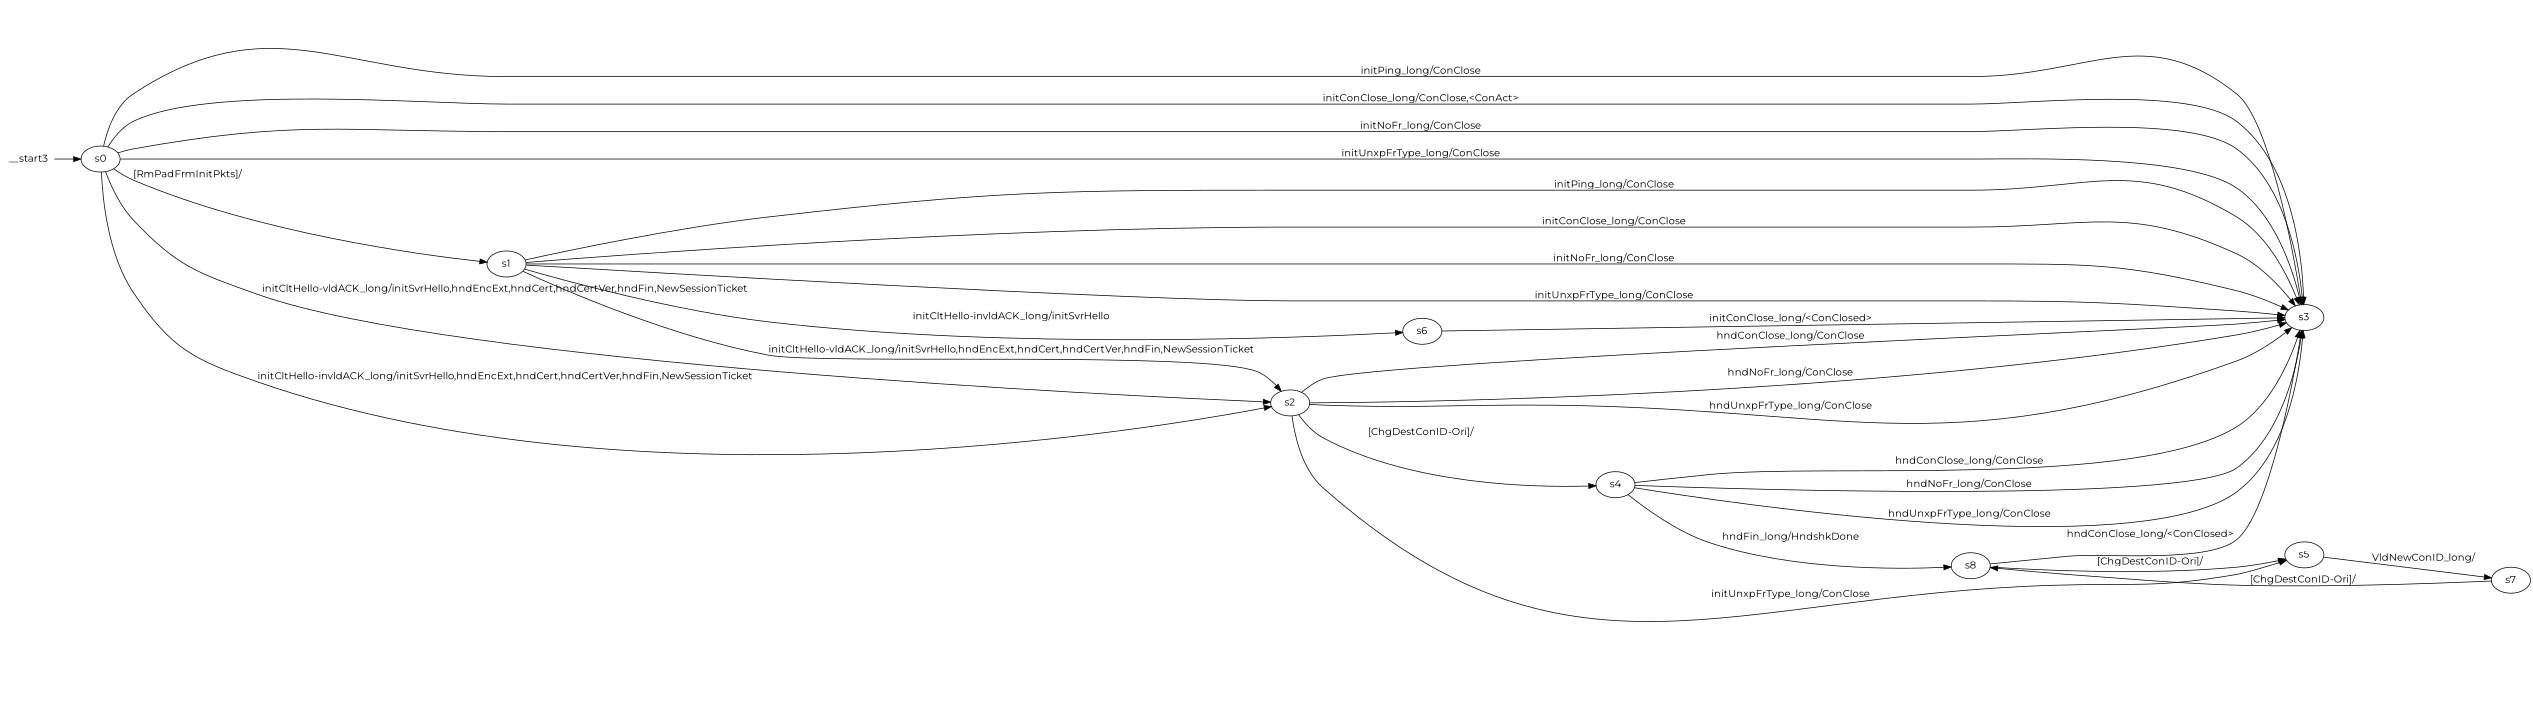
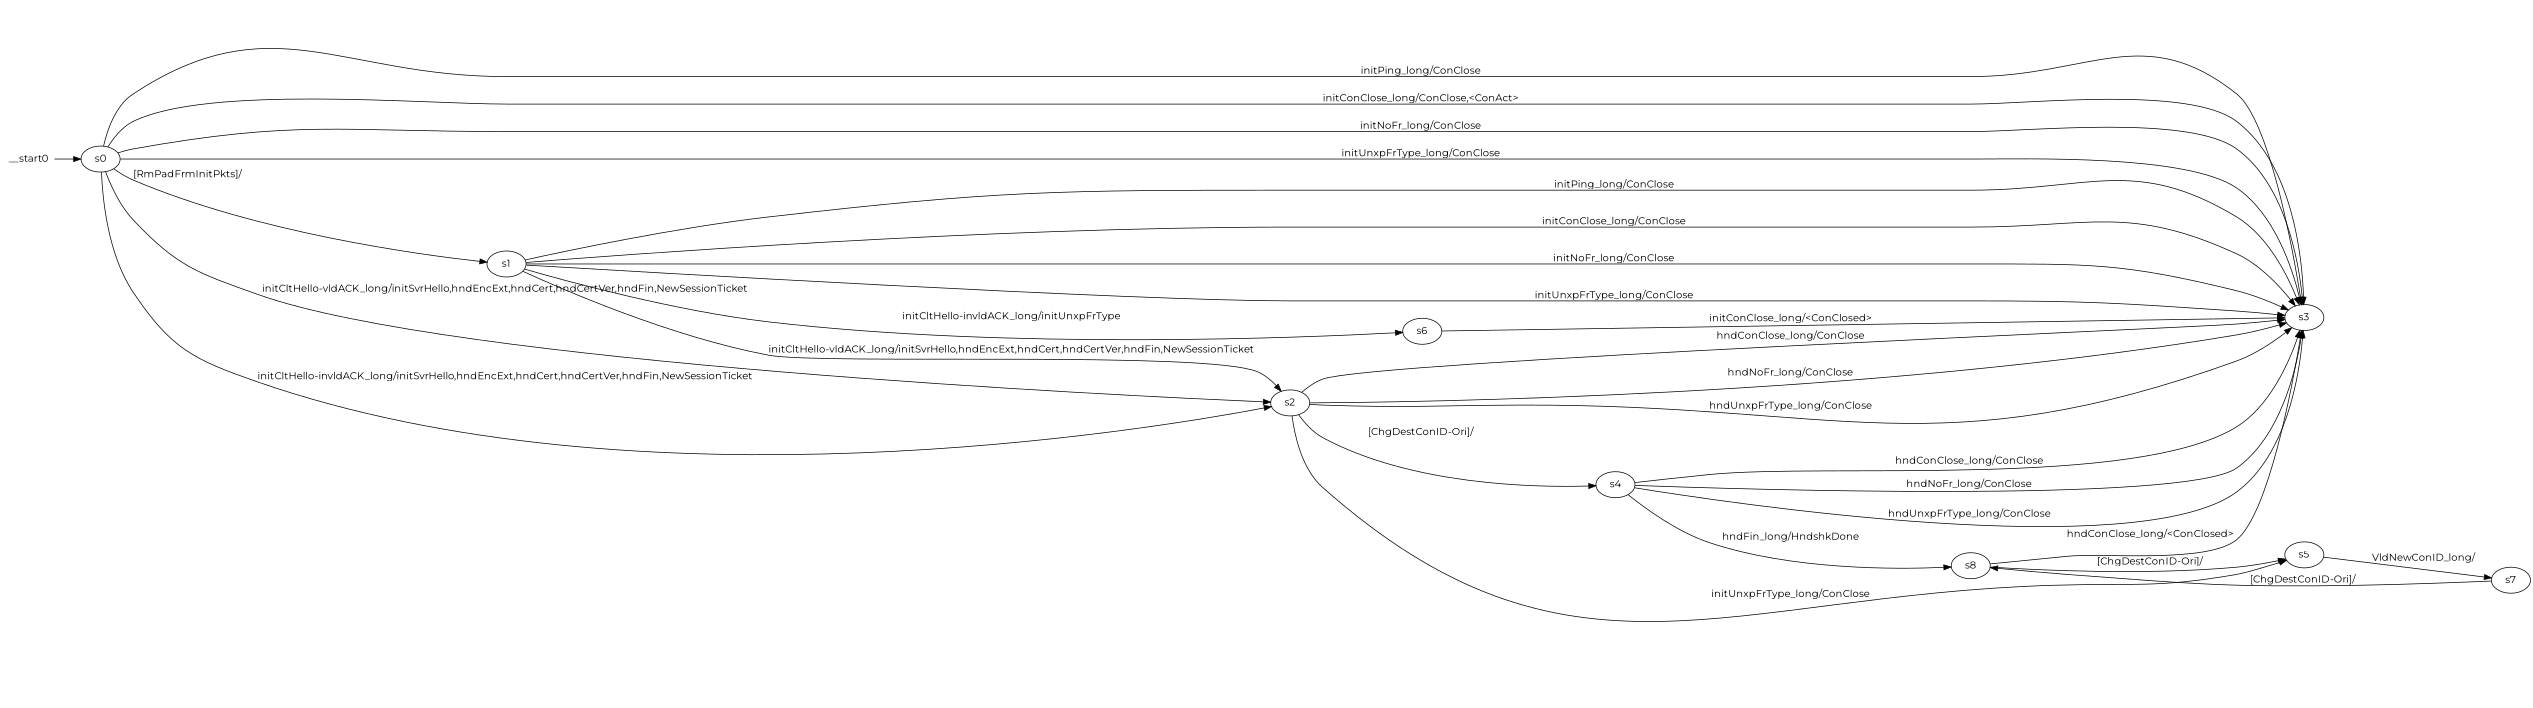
(29, 159) -> (29, 159)
(1013, 316) -> (1013, 316)
